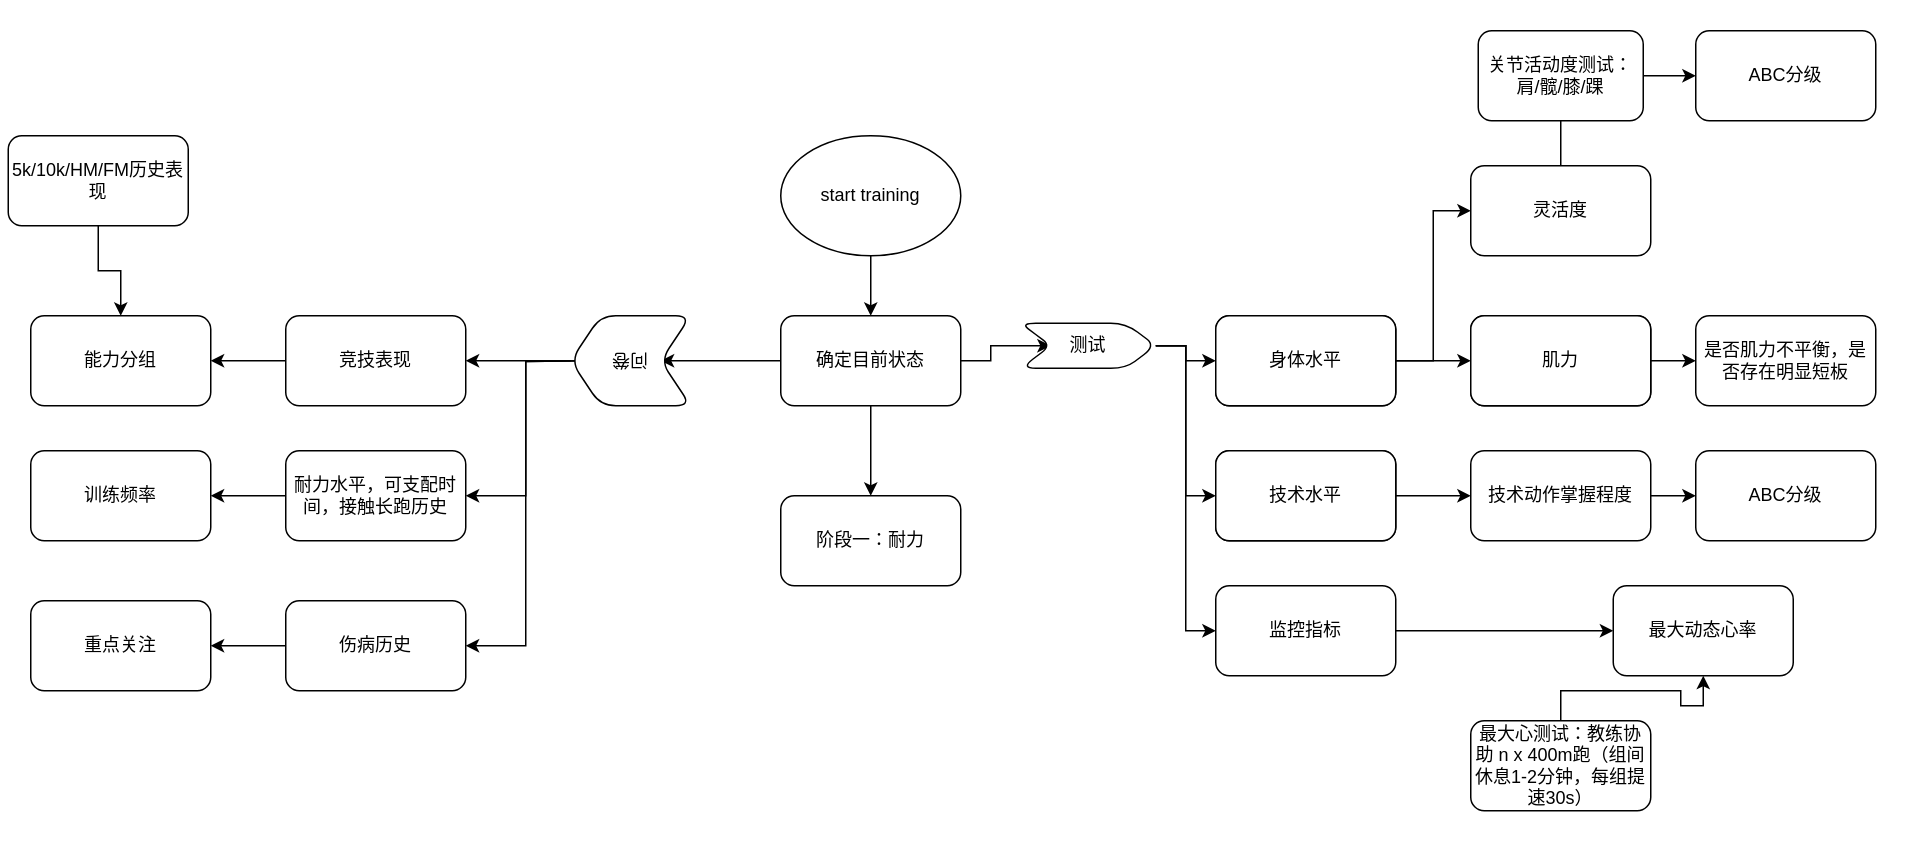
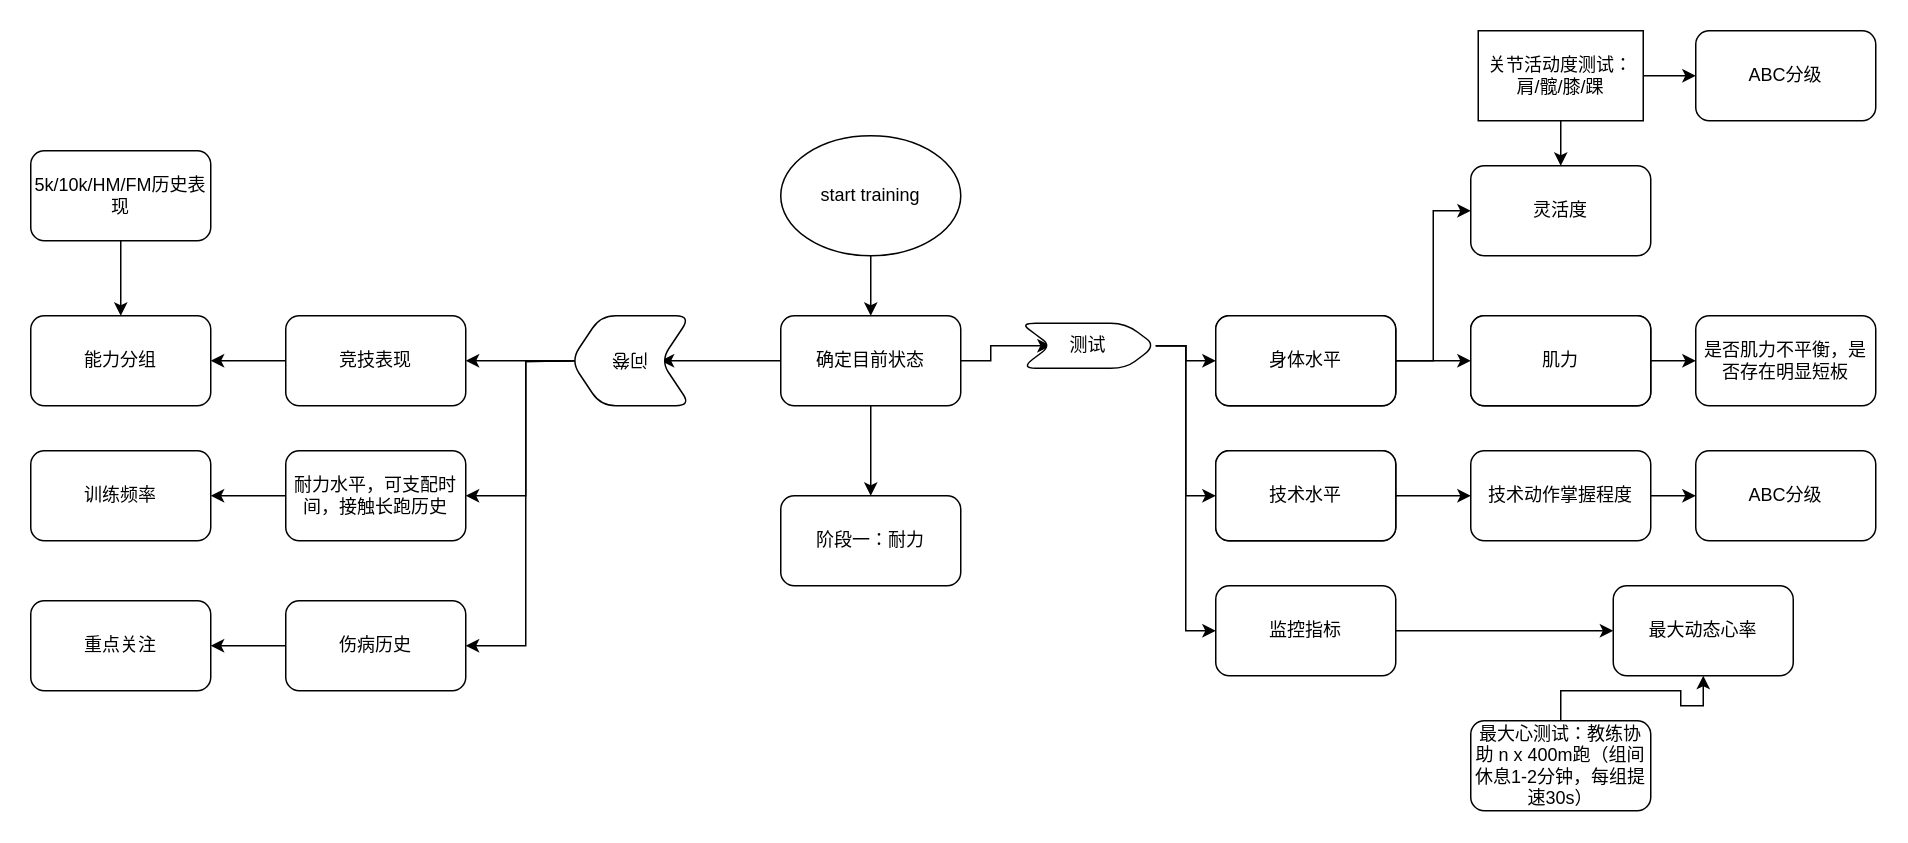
(1561, 76) -> (1561, 76)
(1561, 158) -> (1561, 154)
(98, 181) -> (121, 196)
